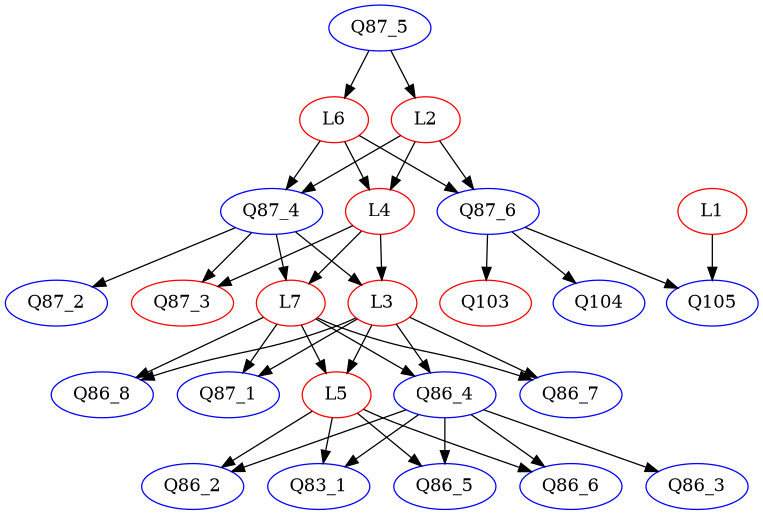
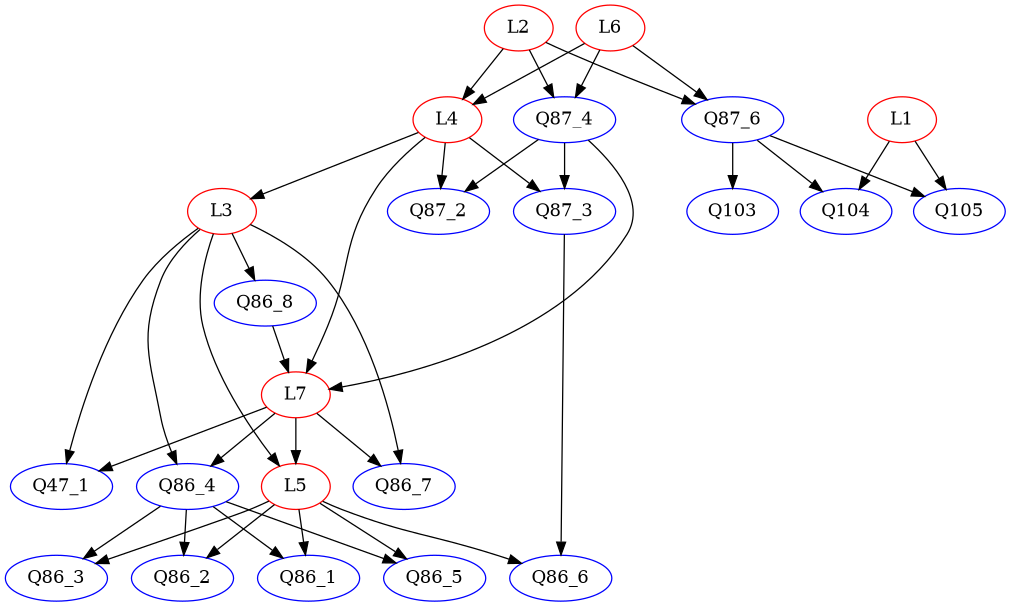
(380, 28) -> none
none -> (444, 159)
none -> (878, 160)
(323, 254) -> none
(183, 303) -> (565, 211)
(486, 303) -> (733, 211)
(206, 345) -> (279, 343)
(228, 395) -> (62, 487)
(502, 437) -> (563, 388)
(319, 487) -> (309, 578)
none -> (193, 530)
